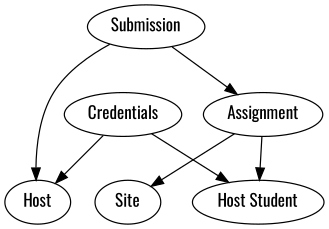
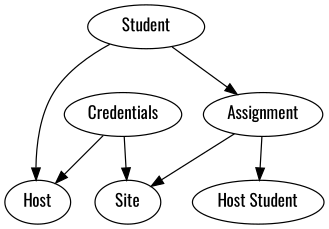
(146, 27) -> (146, 27)
(185, 155) -> (125, 152)
